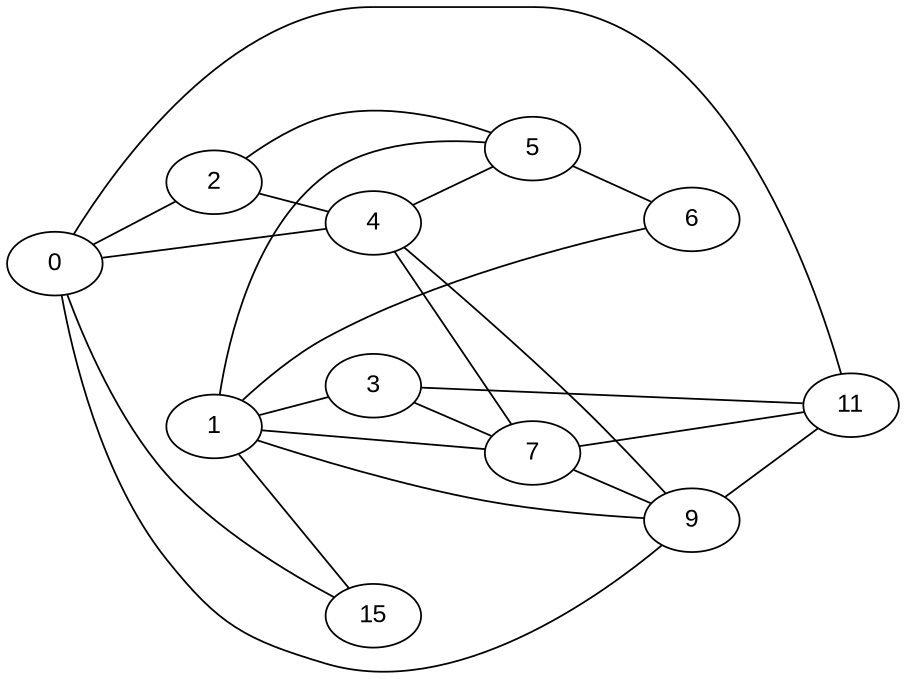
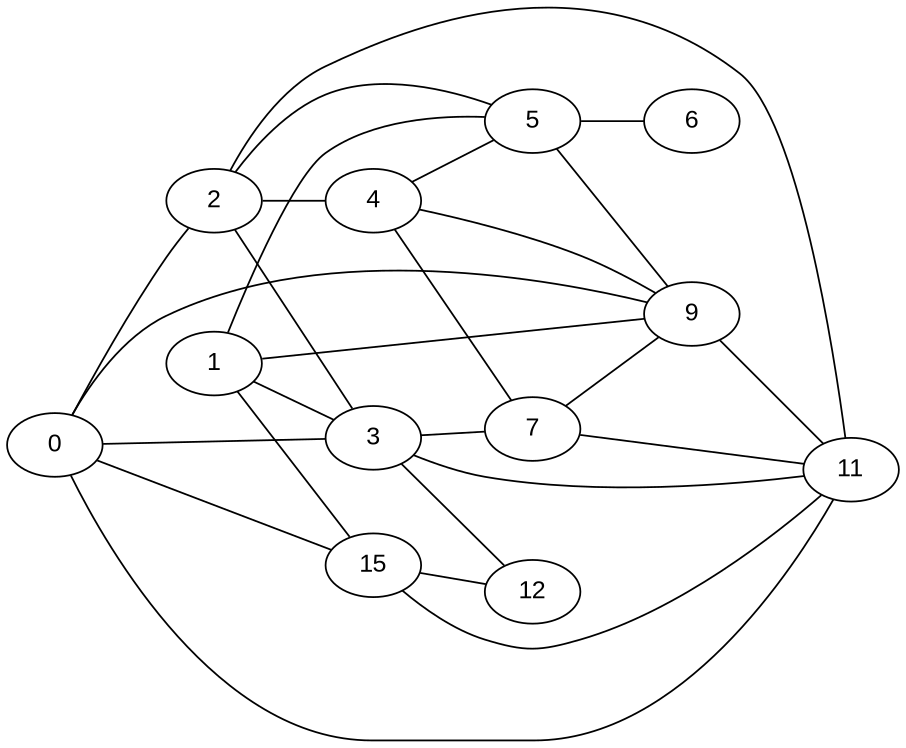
none -> (653, 27)
none -> (612, 218)
(214, 243) -> (214, 441)
(412, 298) -> none
none -> (294, 319)
(373, 440) -> none
none -> (533, 592)
none -> (622, 625)
